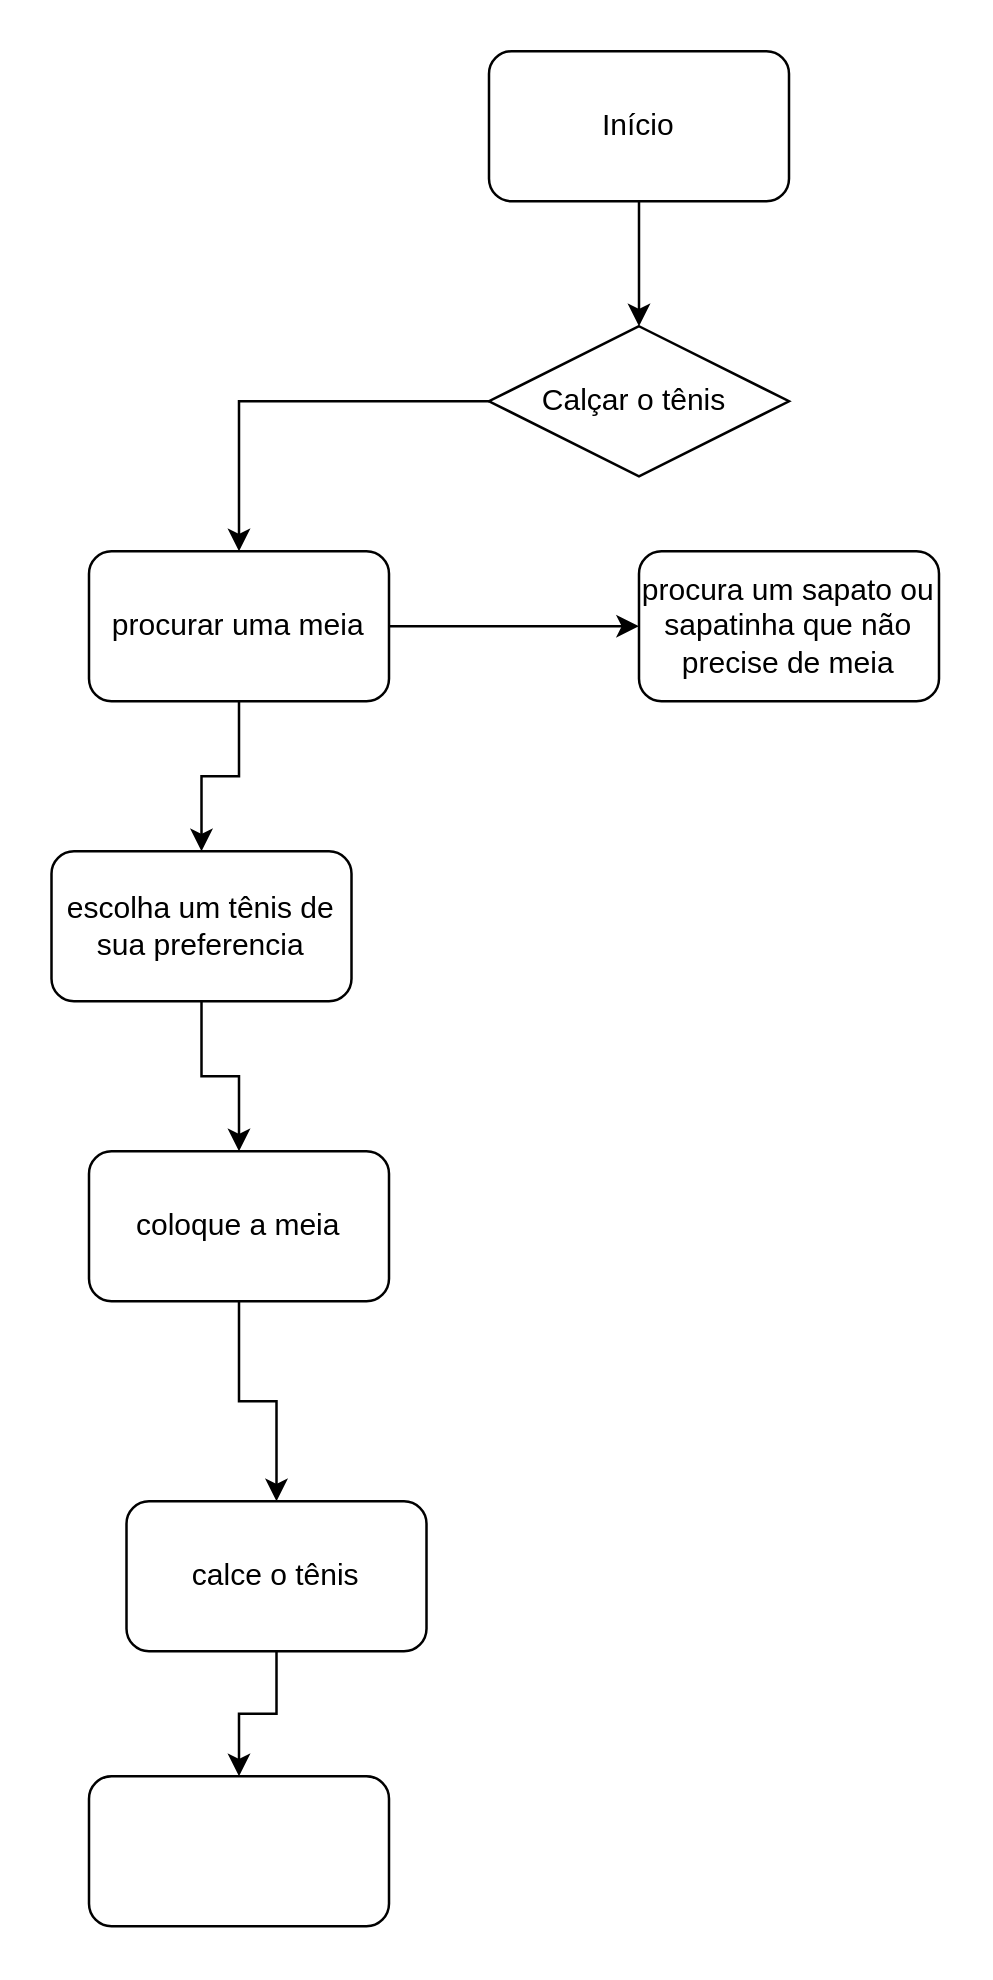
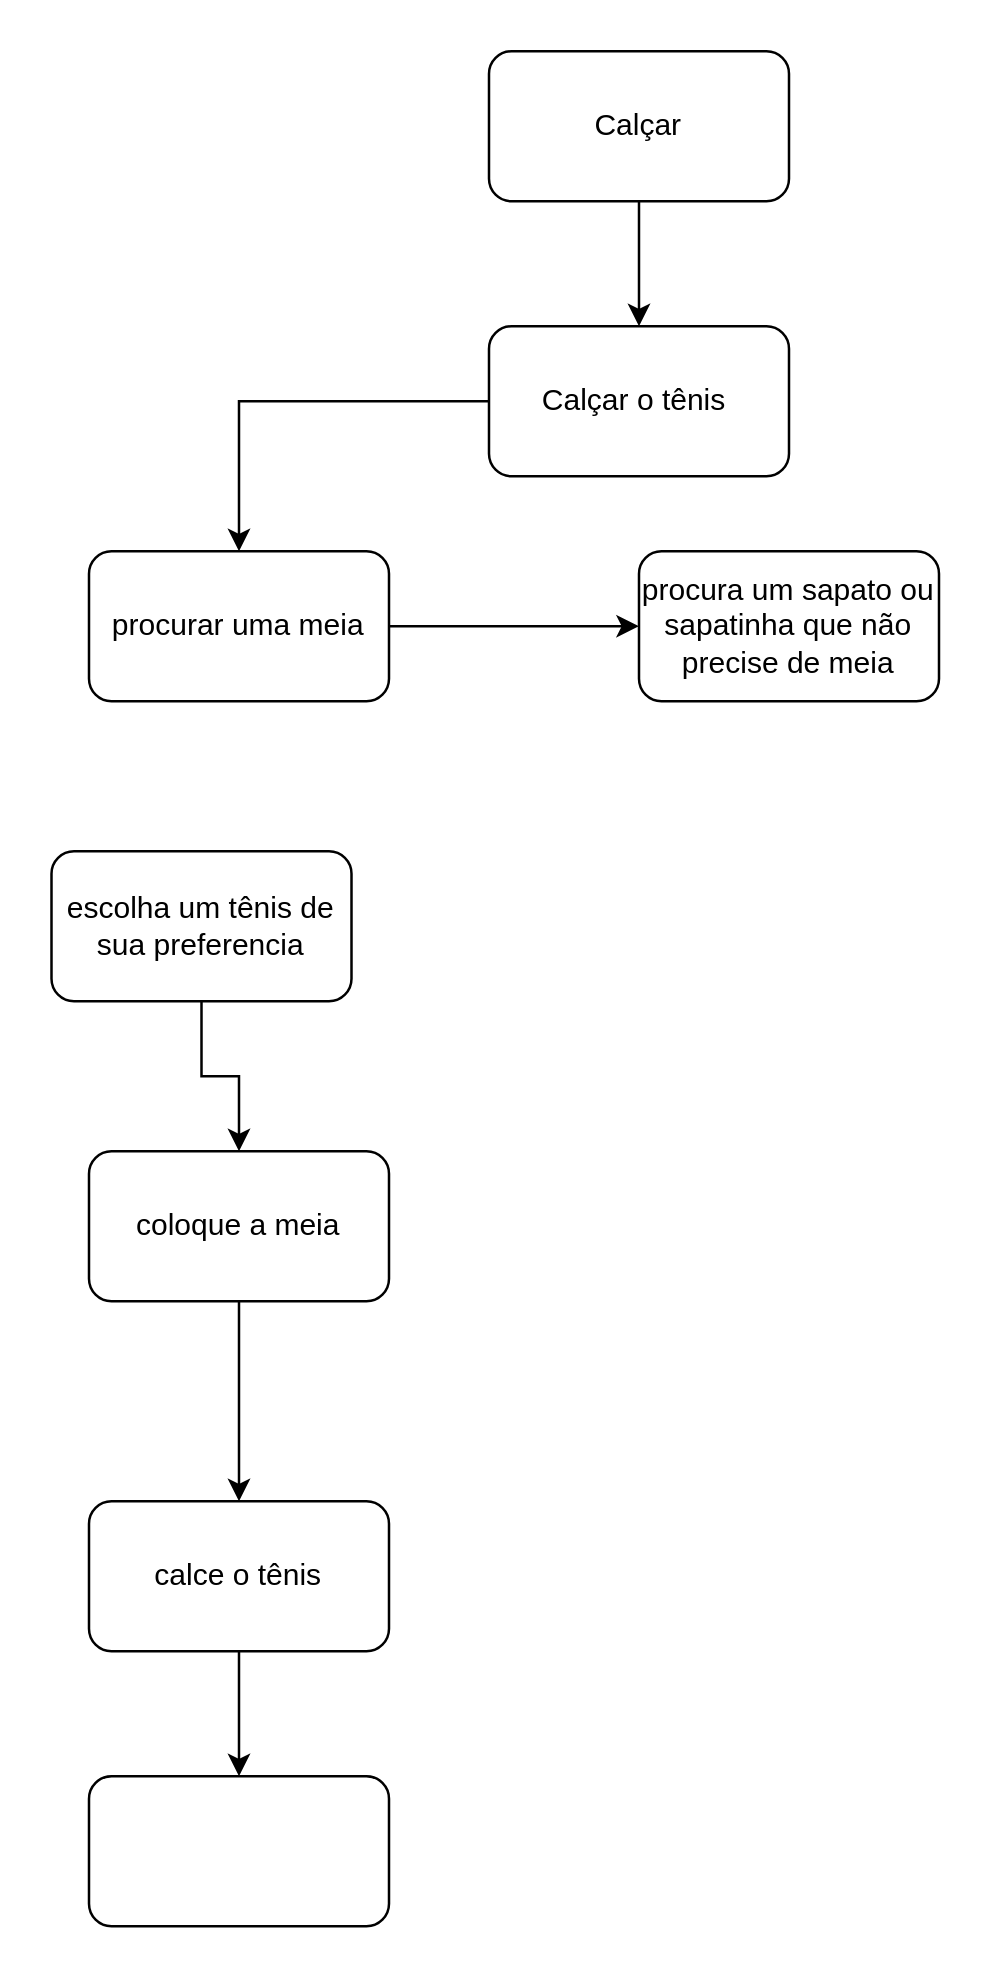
(639, 126) -> (639, 126)
(639, 401) -> (639, 401)
(229, 776) -> none
(276, 1576) -> (239, 1576)
